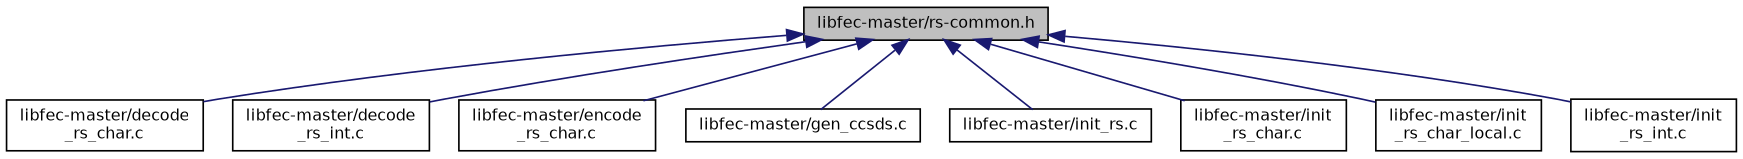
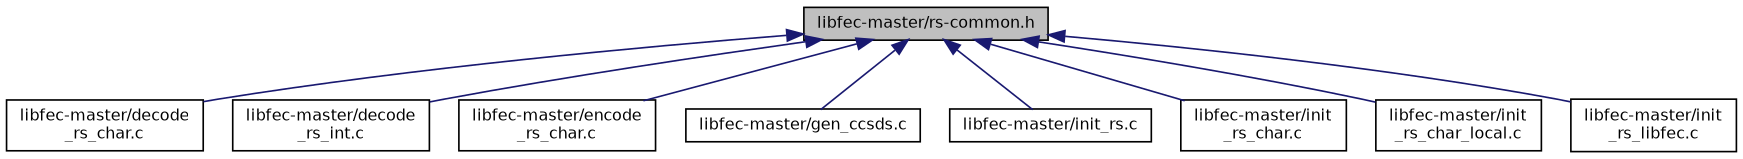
(1654, 125) -> (1654, 125)
